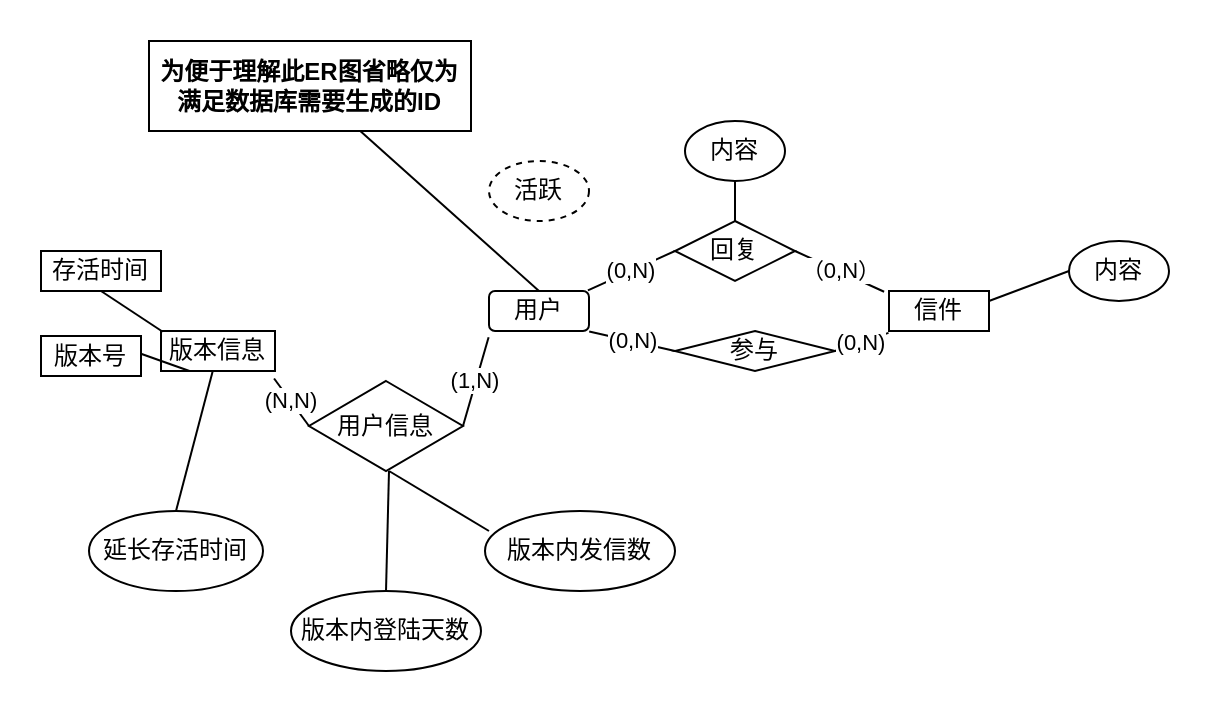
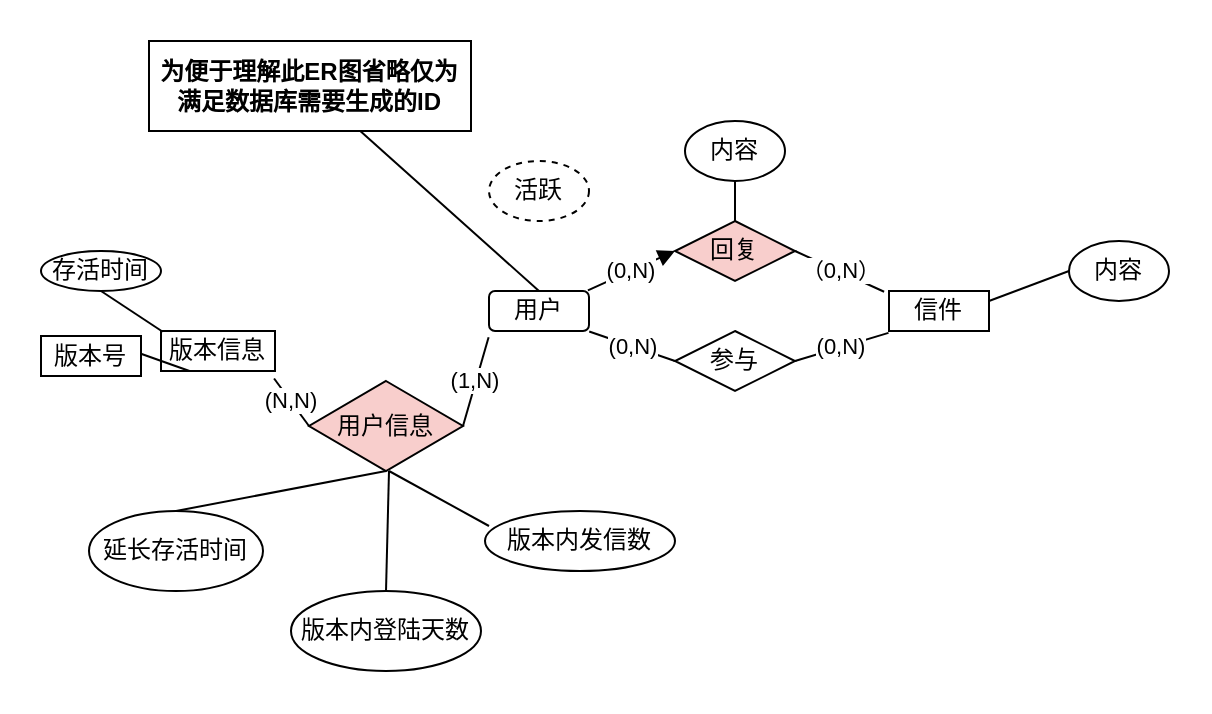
(735, 251) -> (735, 251)
(666, 255) -> (659, 258)
(101, 271) -> (101, 271)
(755, 351) -> (735, 361)
(386, 426) -> (386, 426)
(194, 441) -> (281, 491)
(580, 551) -> (580, 541)
